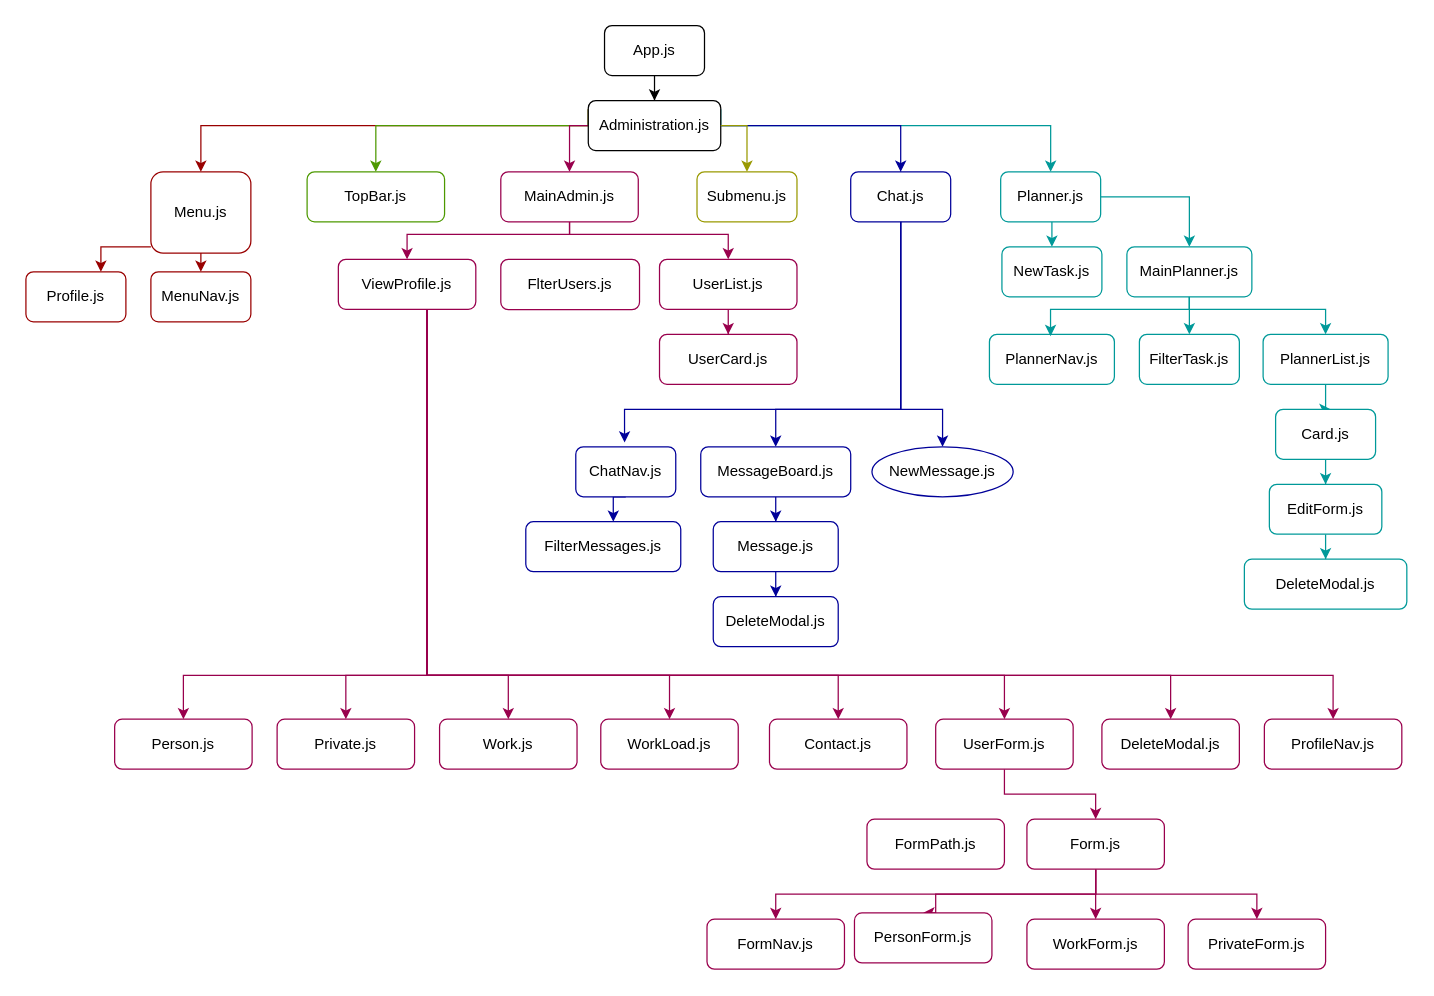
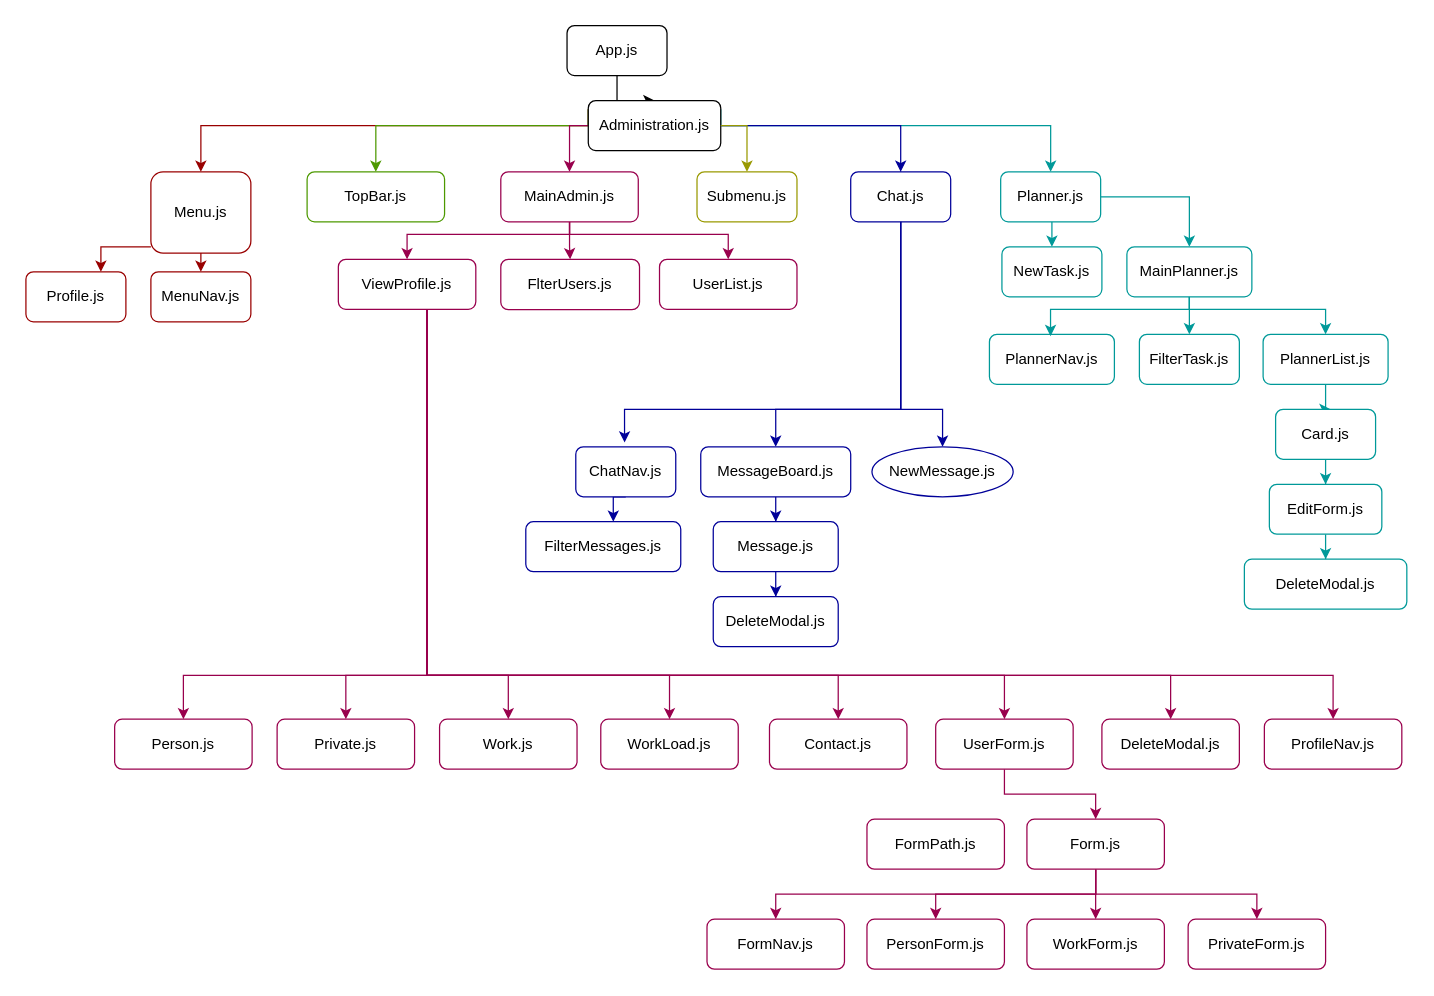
(654, 51) -> (617, 51)
none -> (569, 244)
(728, 326) -> none
(728, 359) -> none
(923, 938) -> (936, 944)
